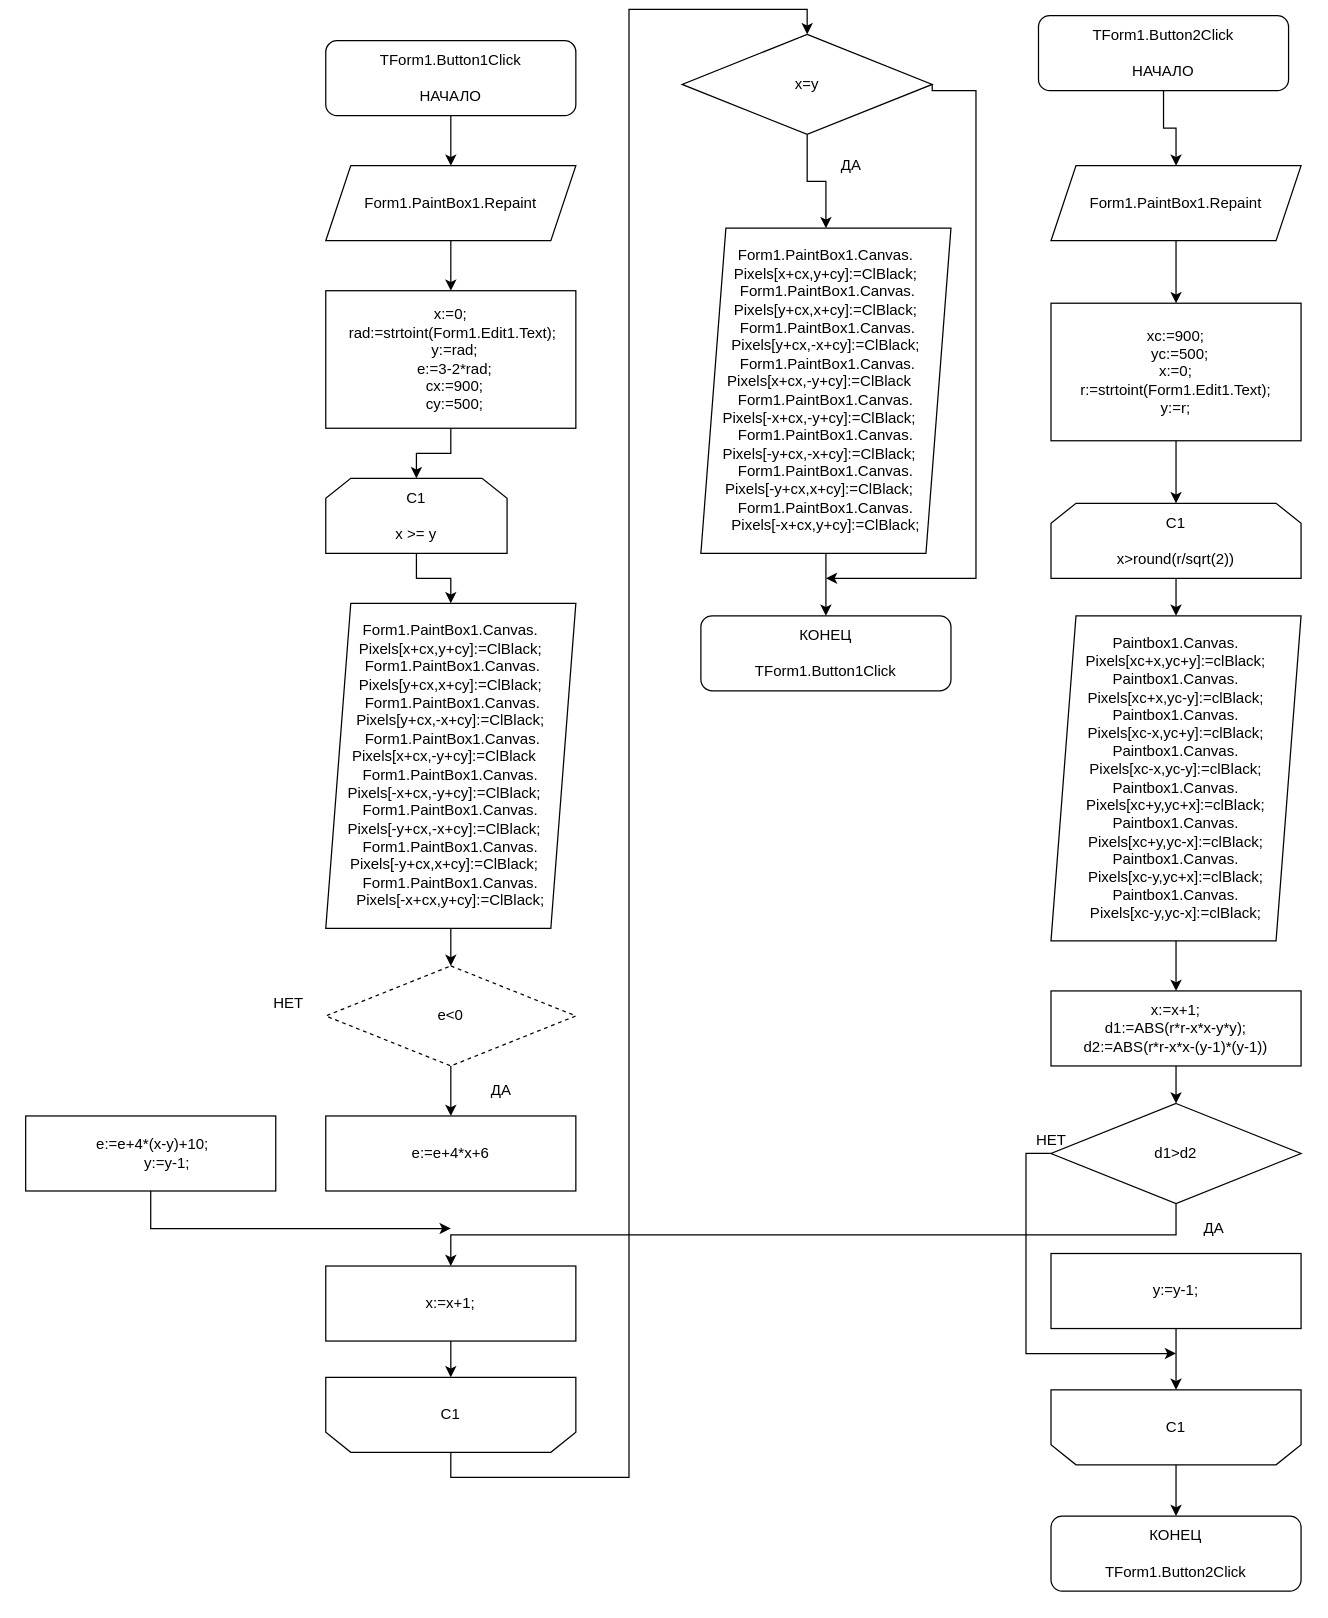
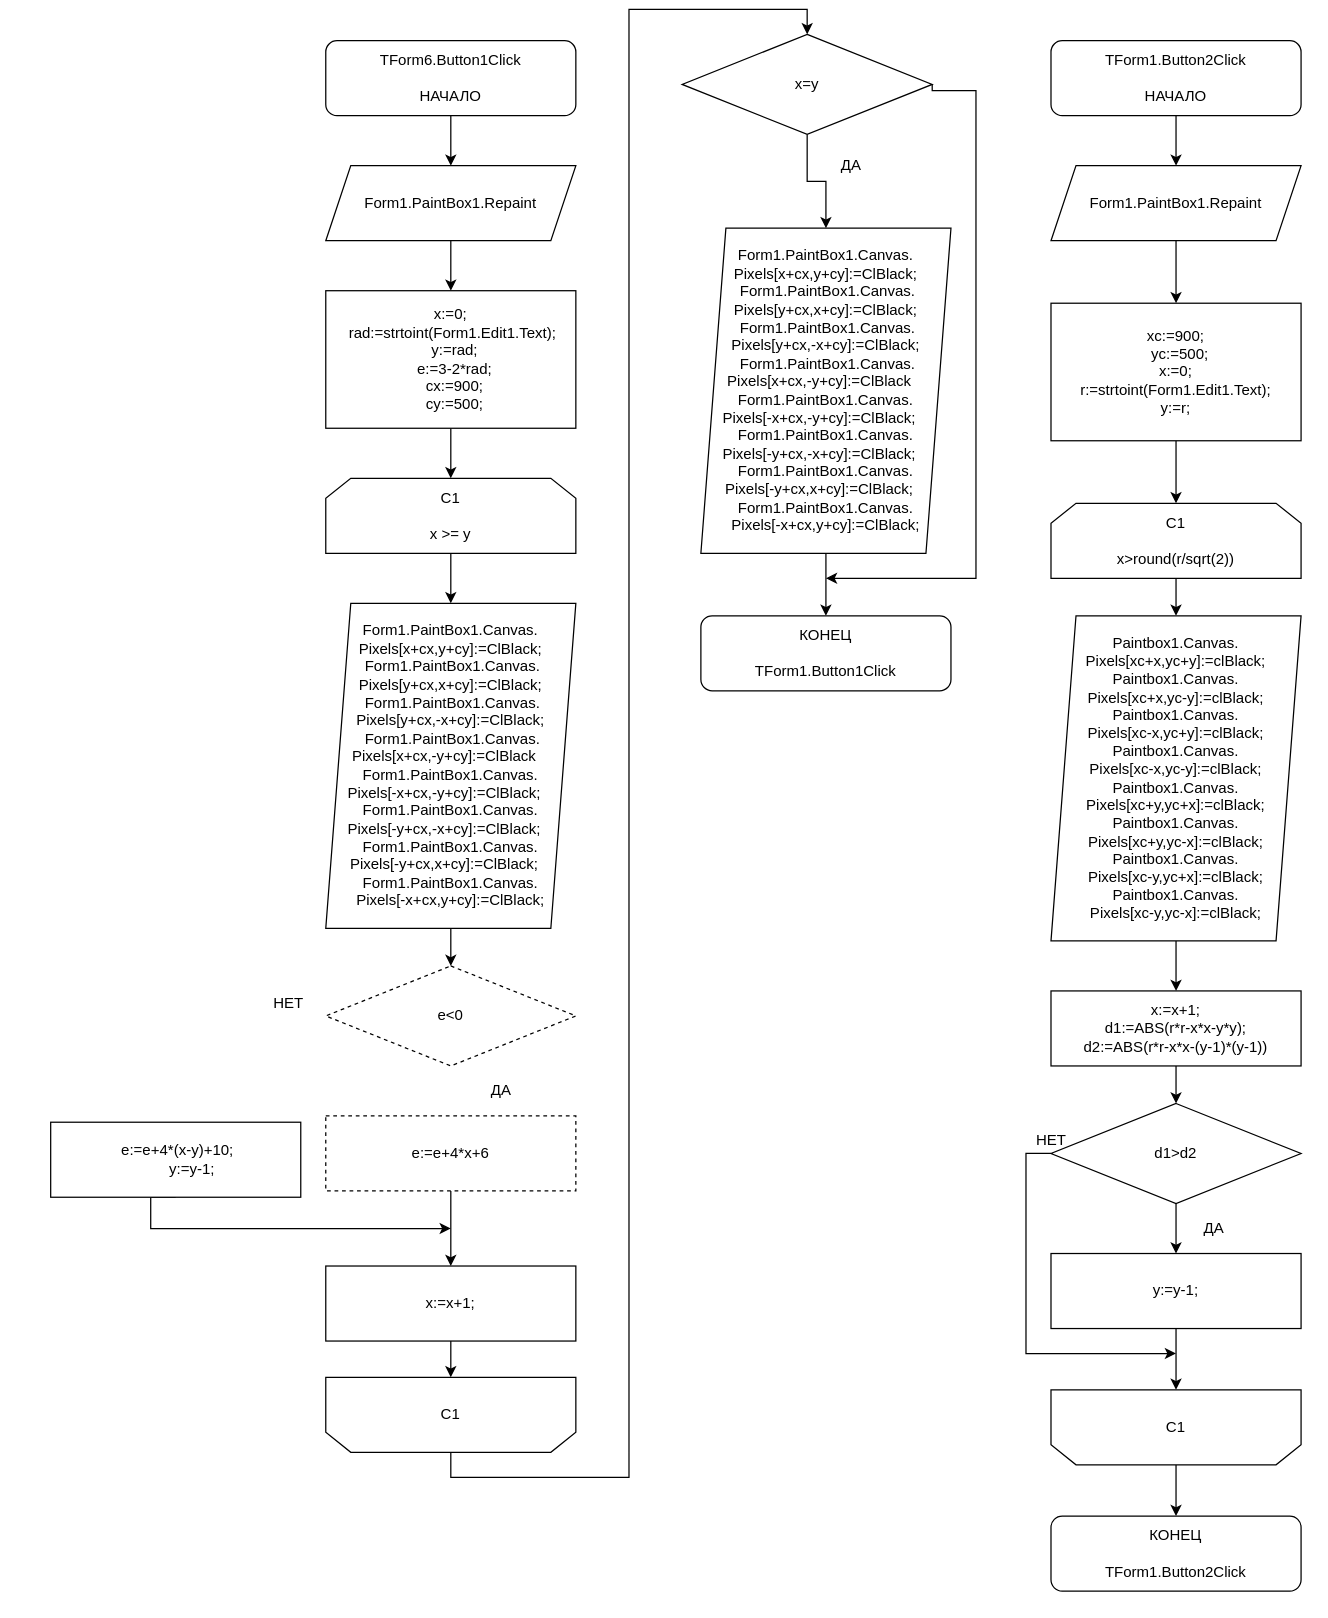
(1163, 53) -> (1176, 78)
(451, 78) -> (451, 78)
(416, 516) -> (451, 516)
(451, 1087) -> none
(151, 1153) -> (176, 1159)
(451, 1153) -> (451, 1153)
none -> (451, 1211)
(816, 1234) -> (1176, 1238)
